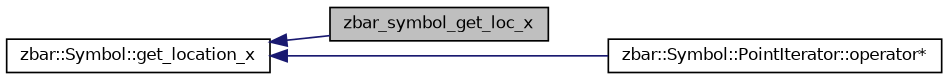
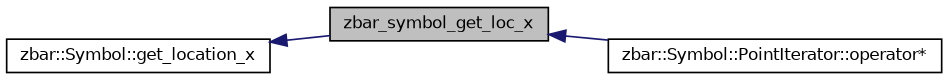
(448, 56) -> (587, 38)
